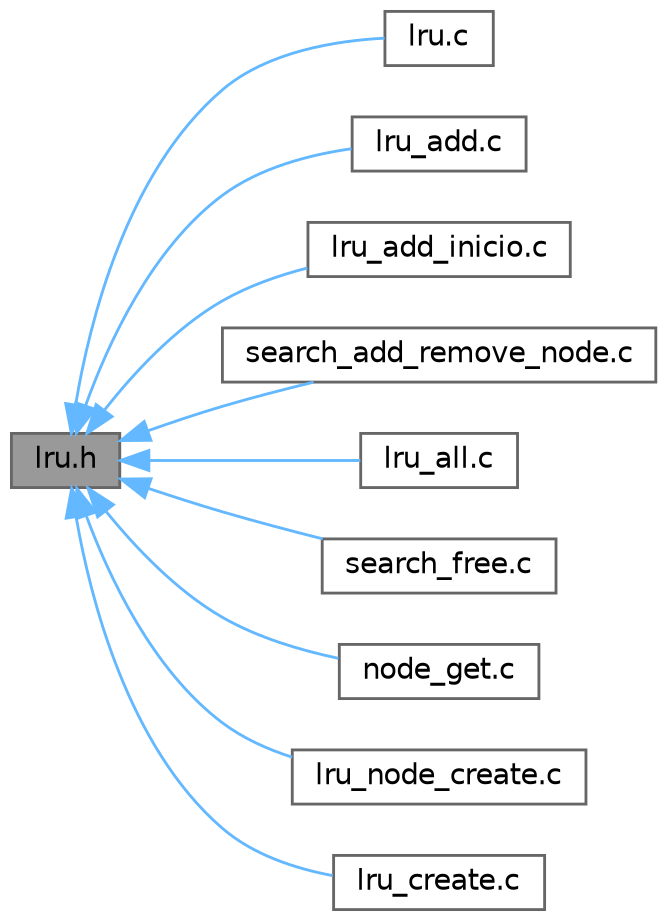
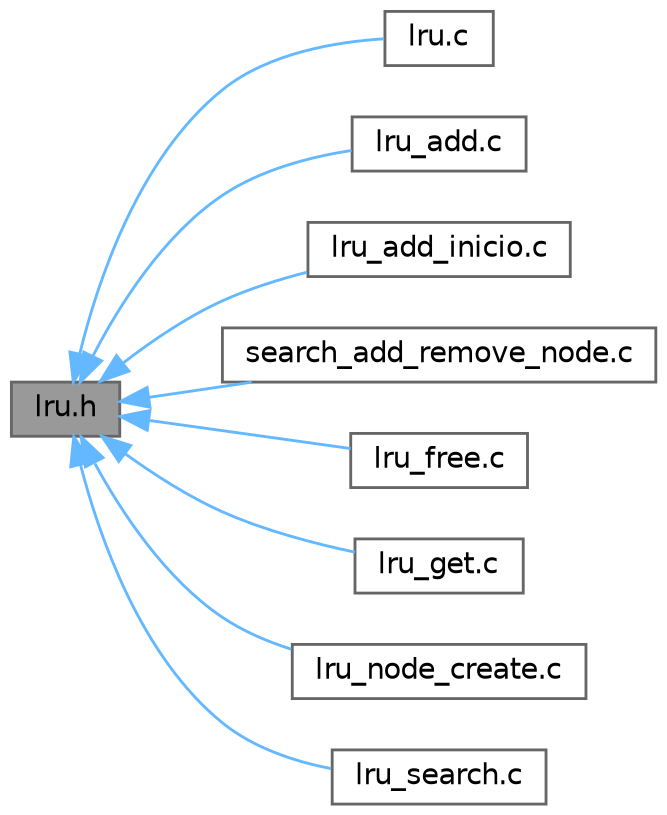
(439, 460) -> none
(439, 566) -> (439, 460)
(439, 672) -> (439, 566)
(439, 883) -> (439, 777)
